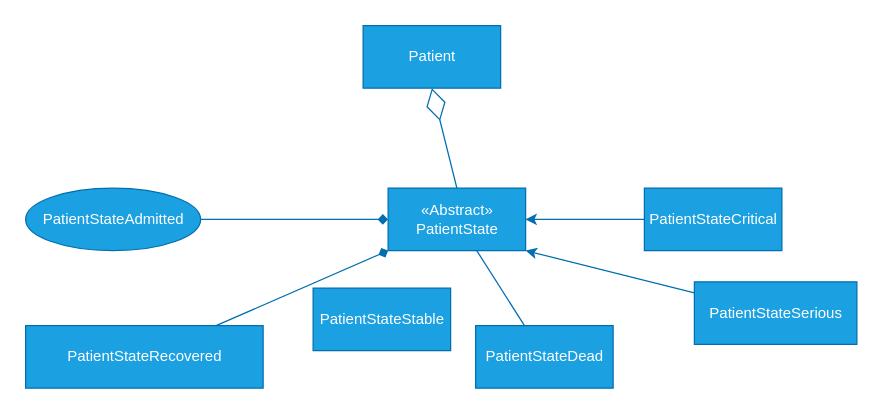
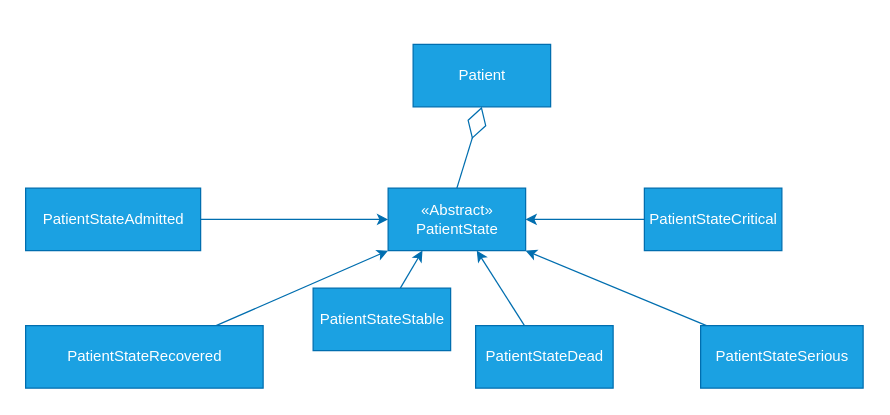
(432, 57) -> (482, 76)
(113, 219) -> (113, 219)
(377, 219) -> (378, 219)
(378, 255) -> (379, 255)
(479, 255) -> (482, 258)
none -> (409, 273)
(776, 313) -> (782, 357)
